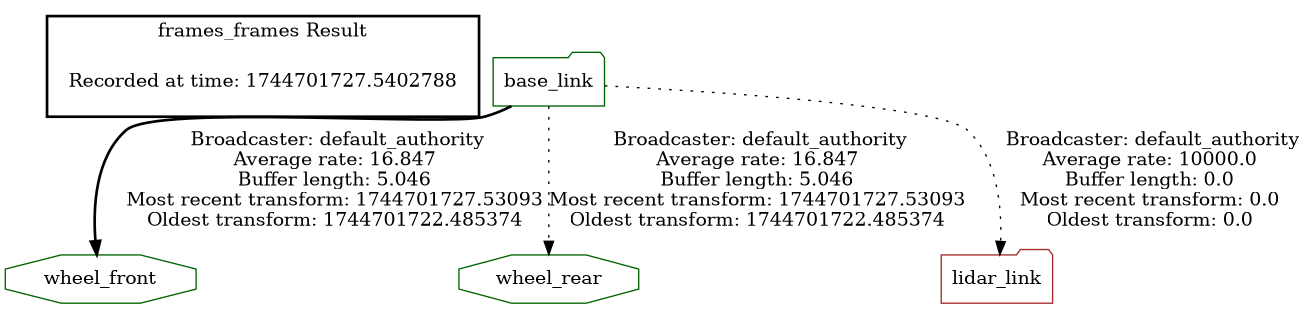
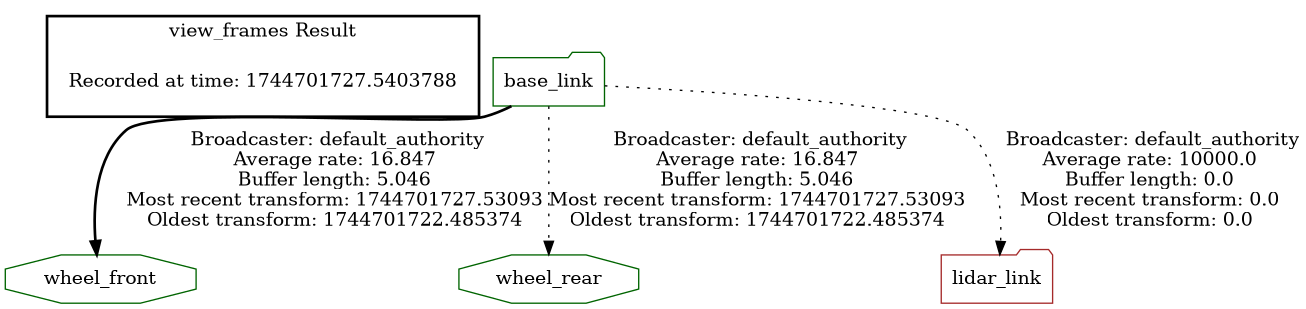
(263, 32) -> (263, 32)
(263, 82) -> (263, 82)
